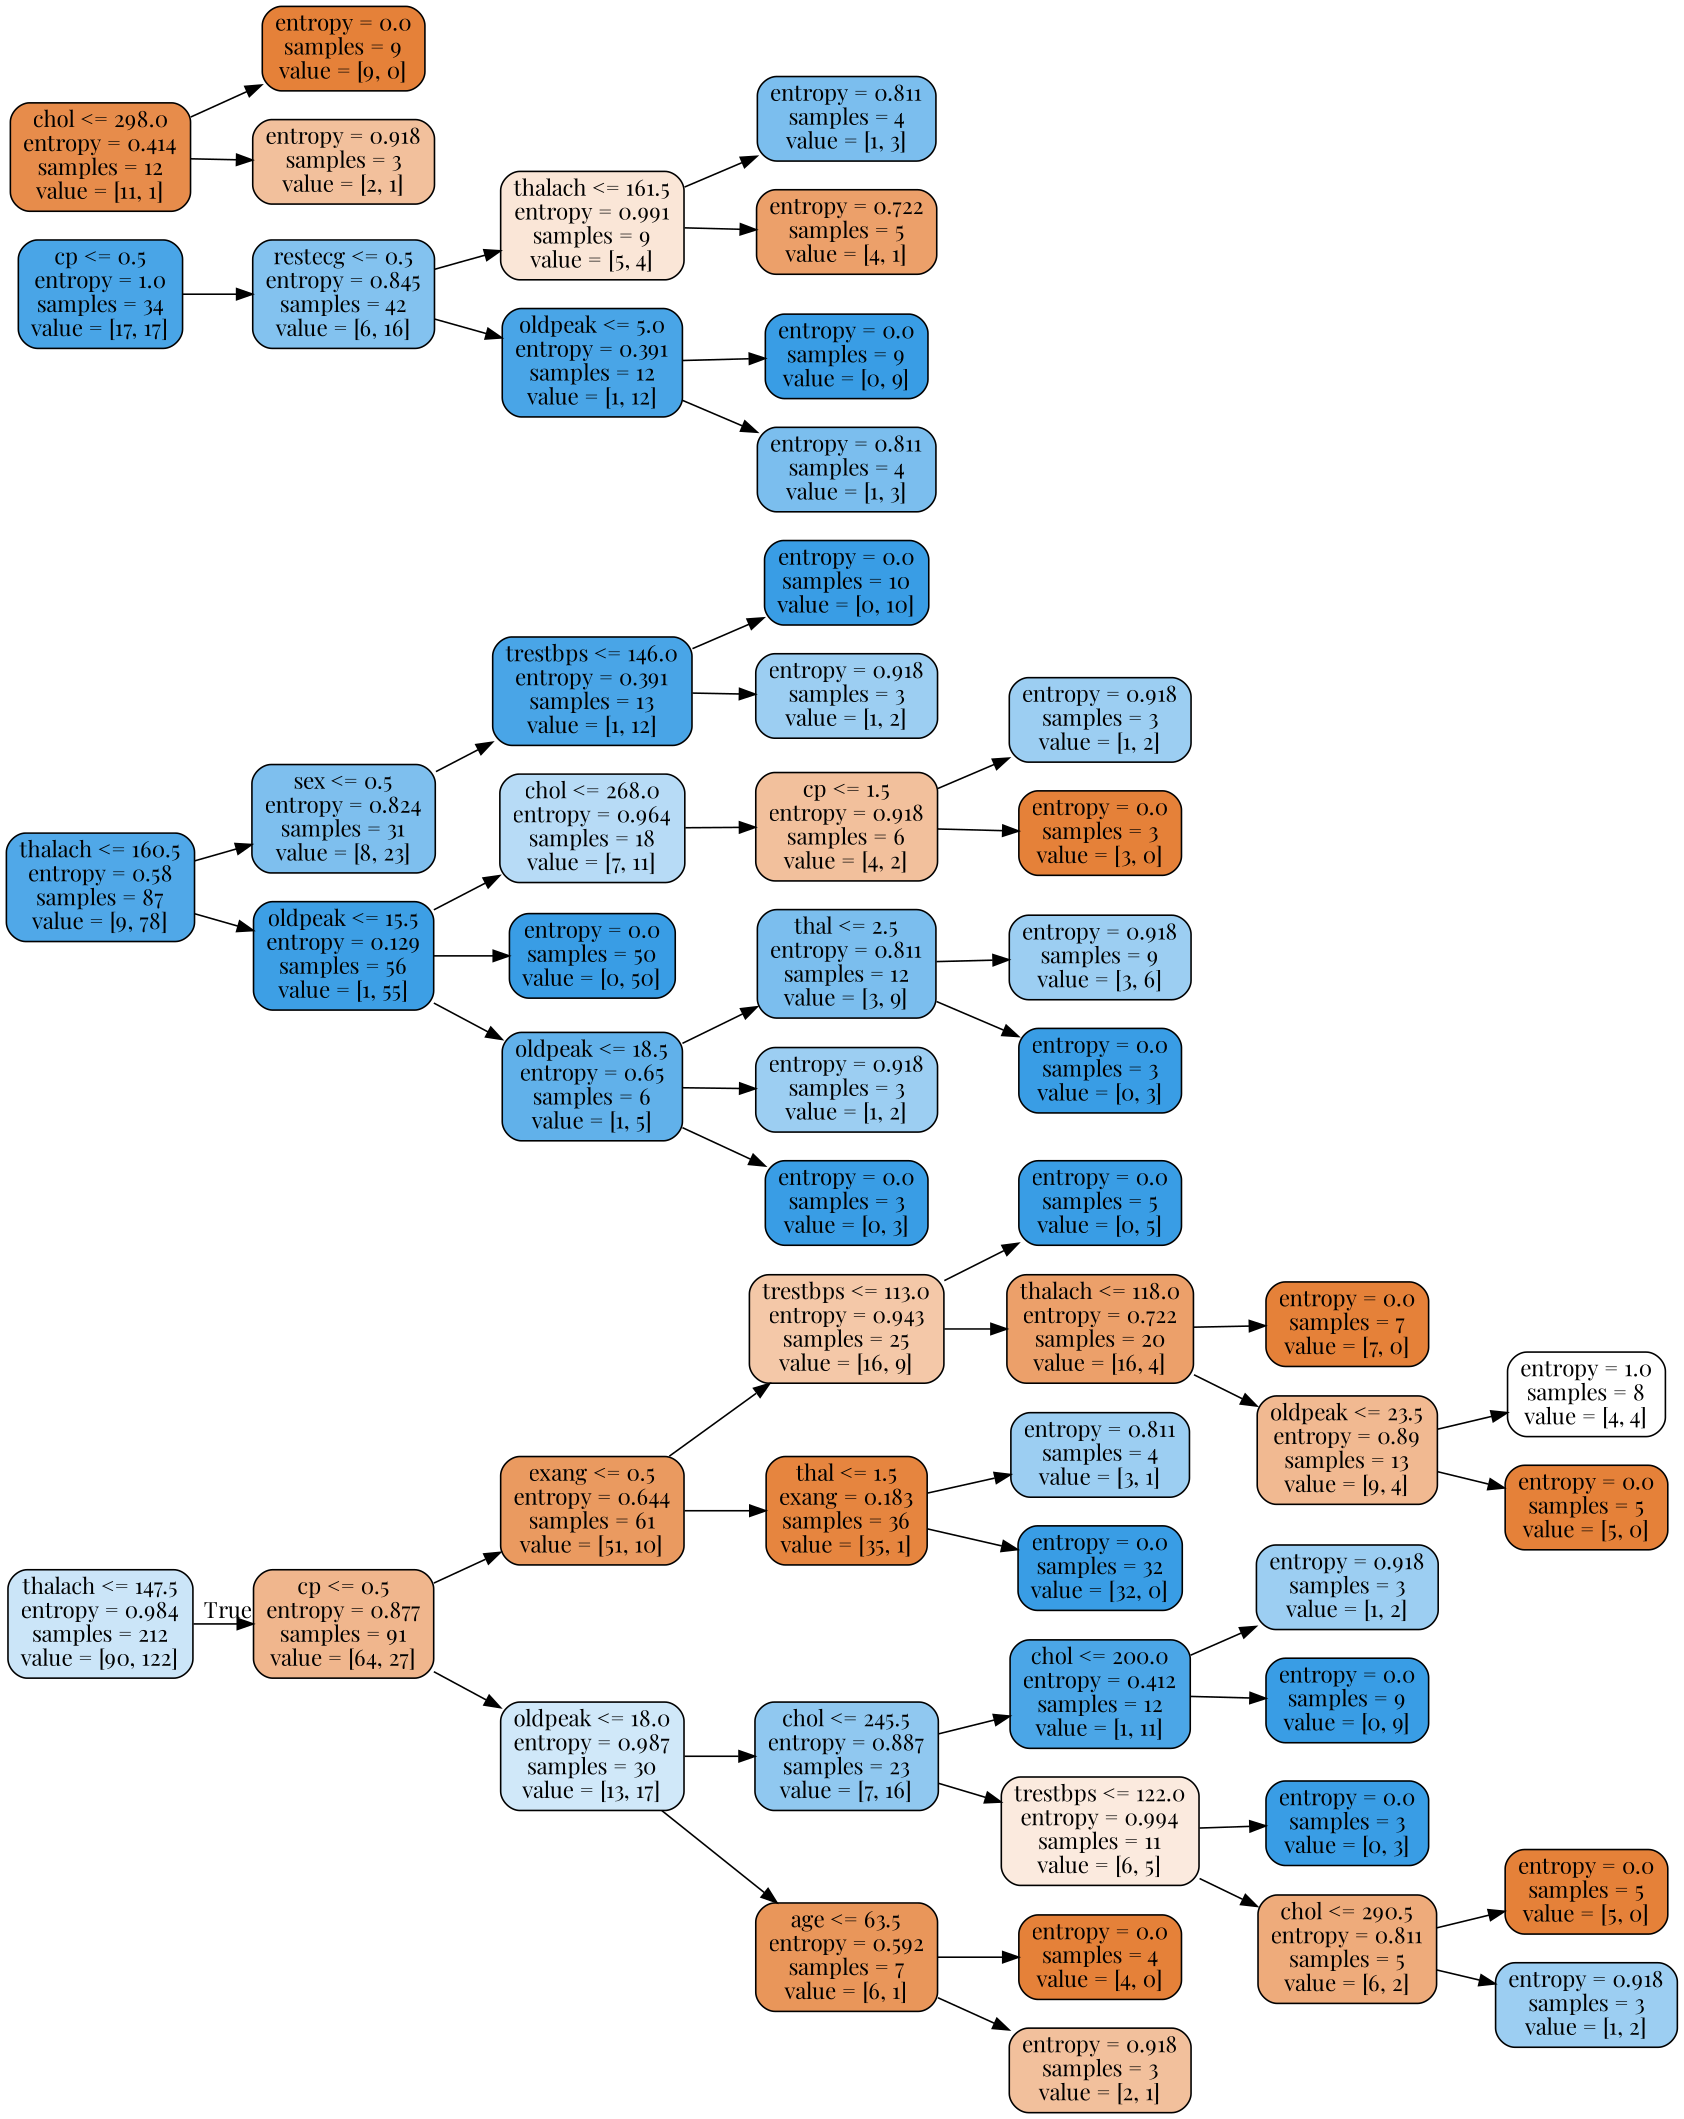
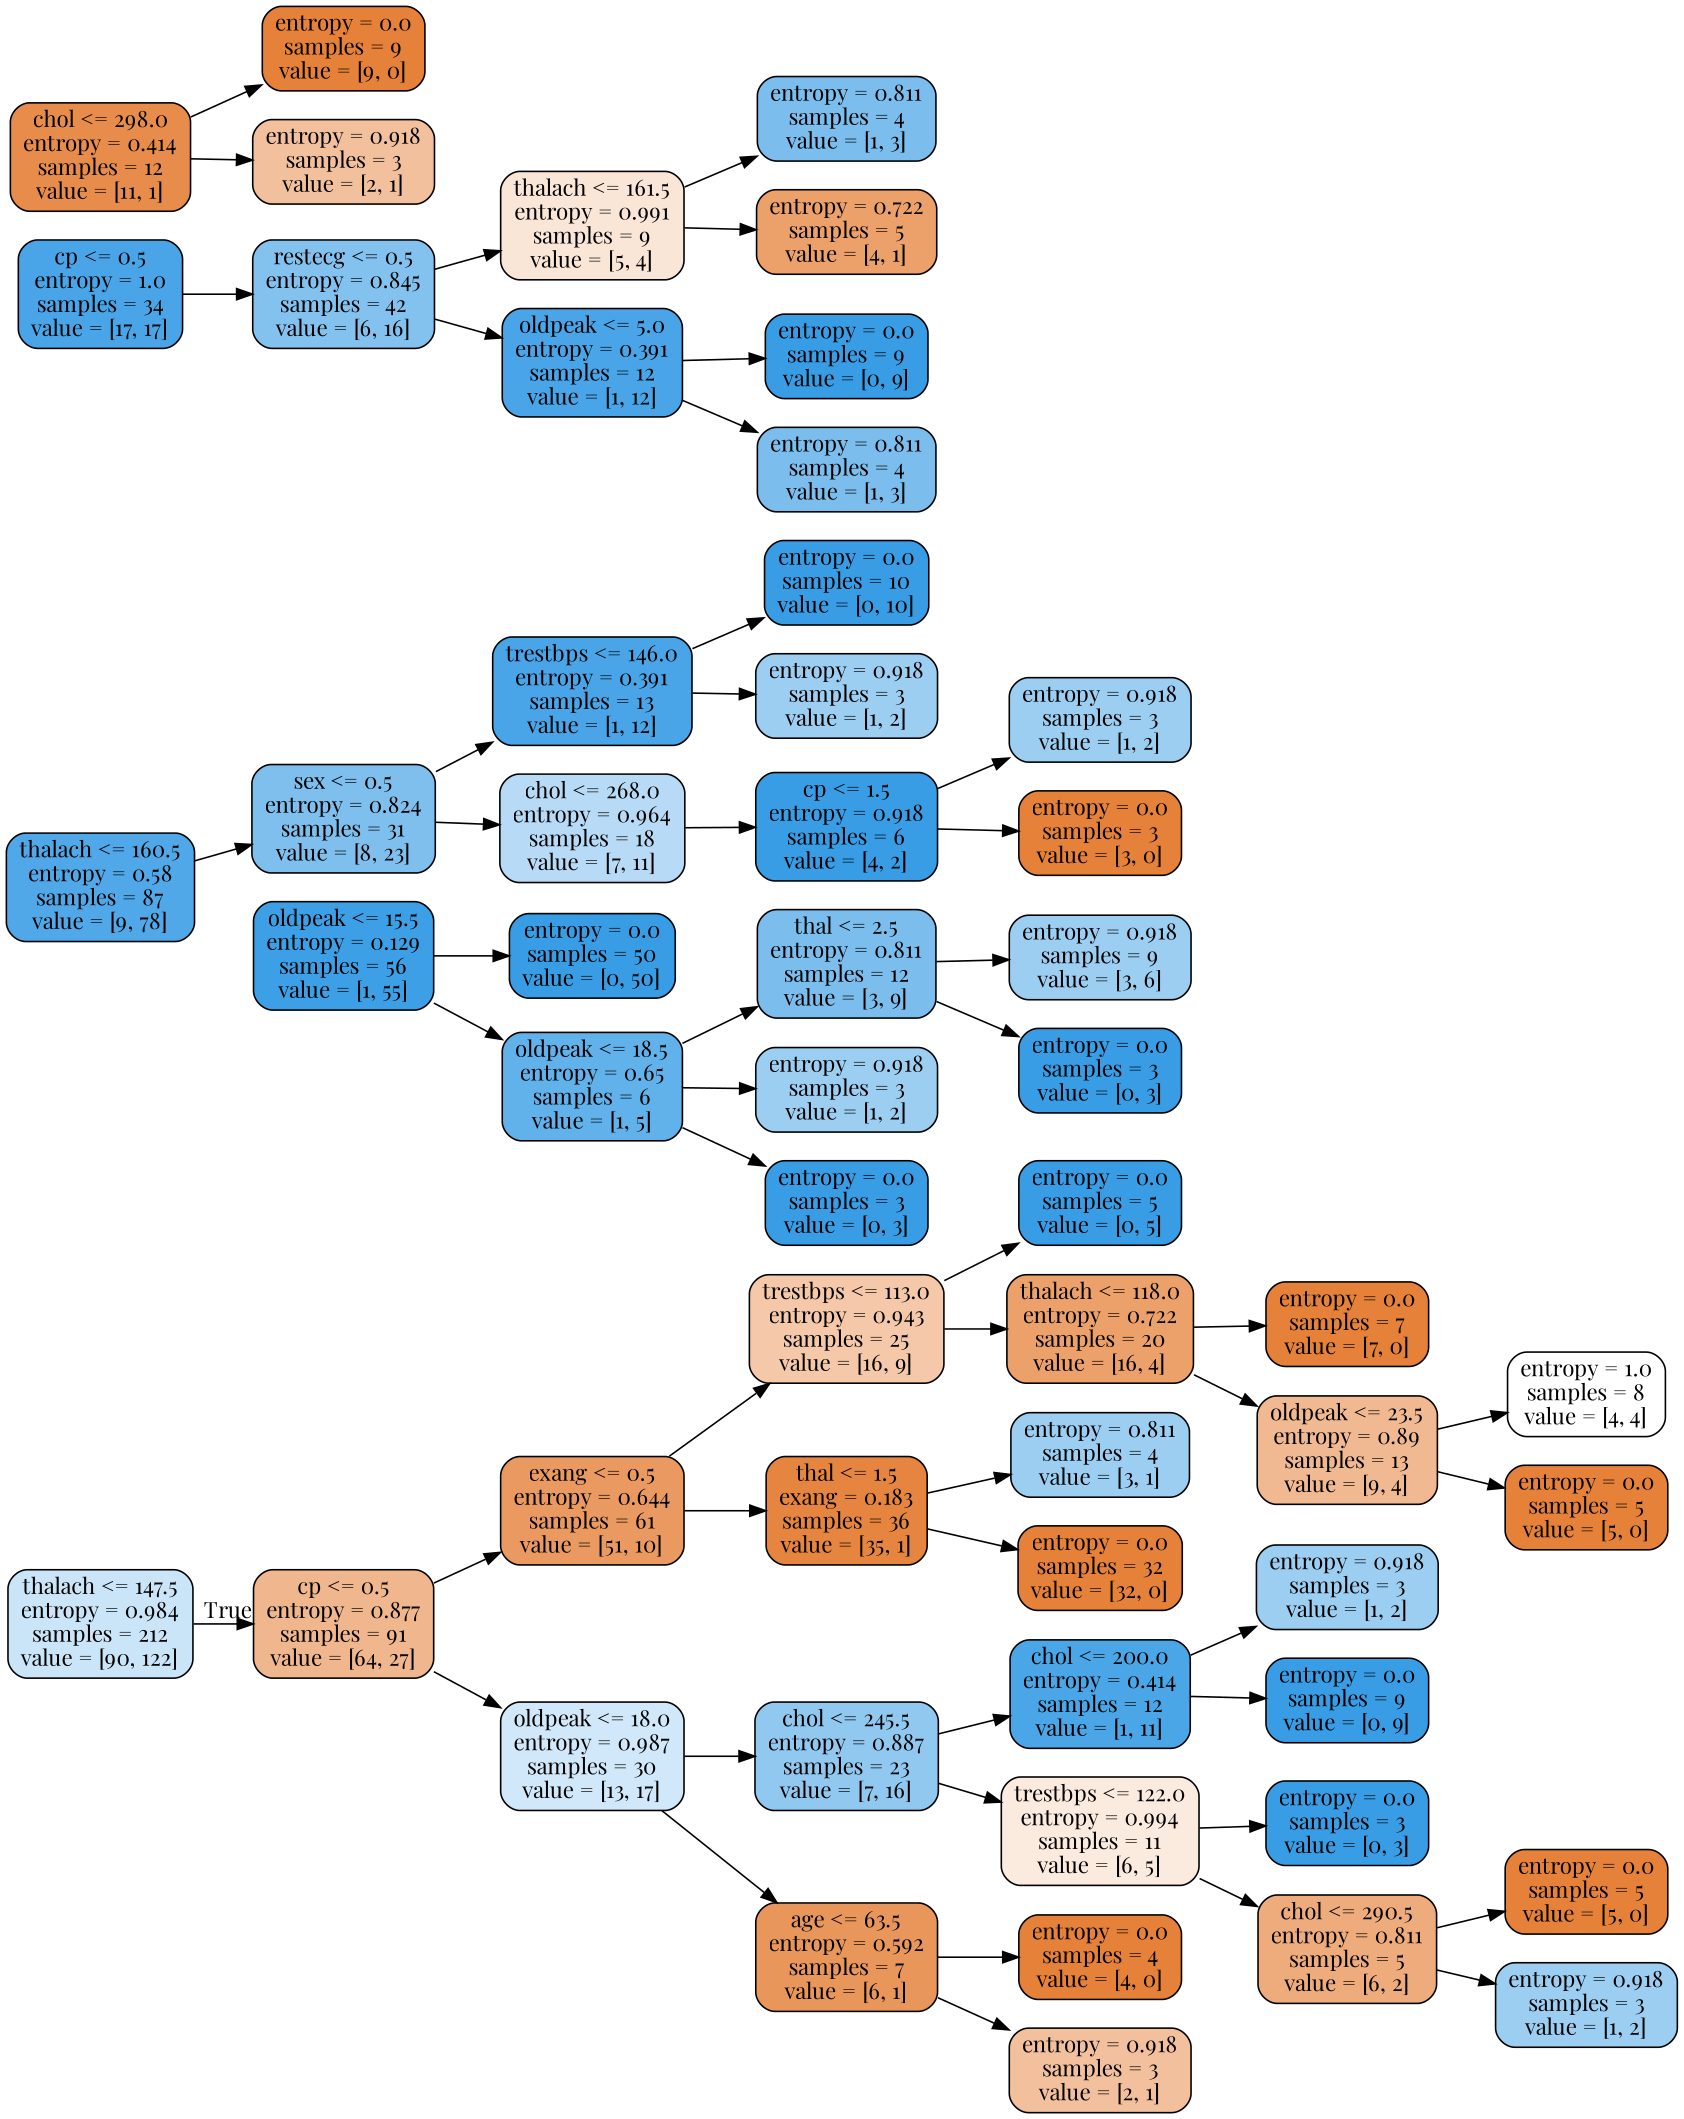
(847, 827) -> (847, 827)
(460, 896) -> (460, 823)
(216, 920) -> none
(1100, 1568) -> (1100, 1568)
(1100, 1694) -> (1100, 1694)
